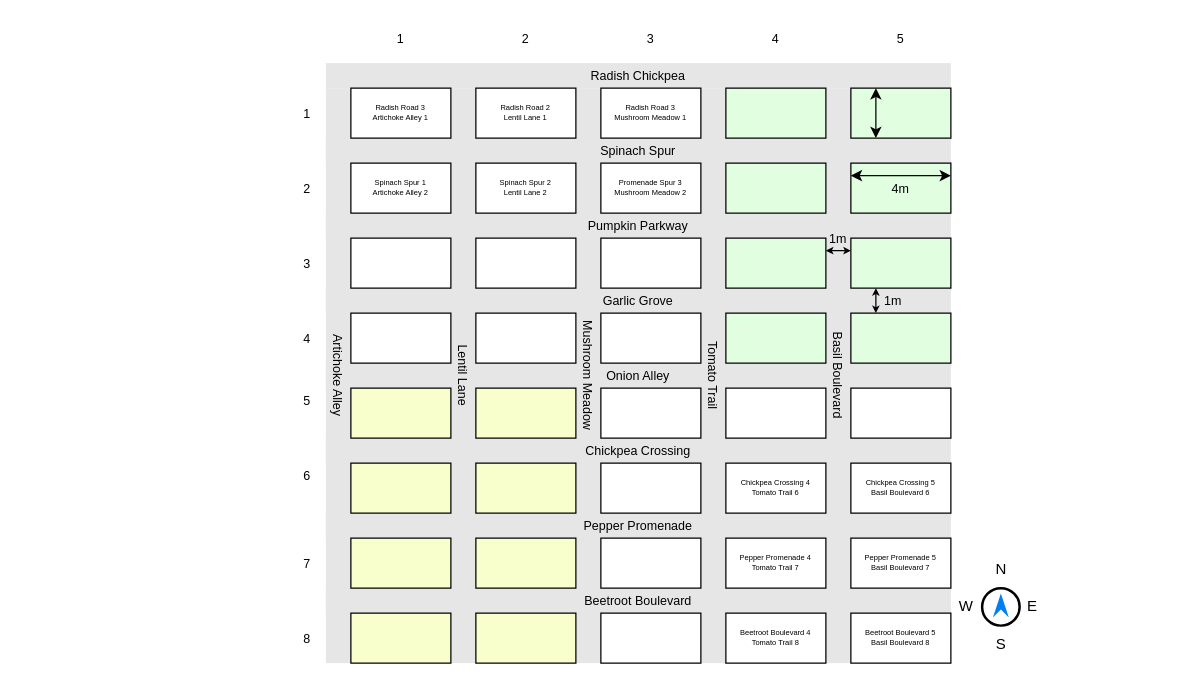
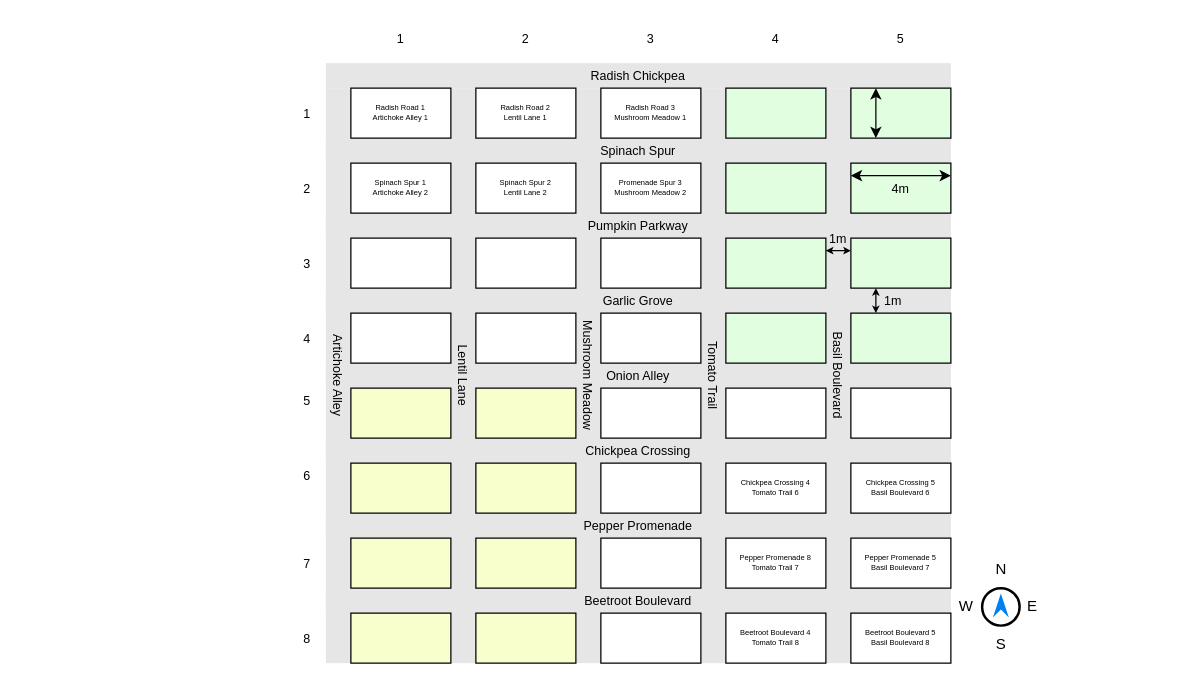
(401, 113) -> (401, 113)
(776, 563) -> (776, 563)
